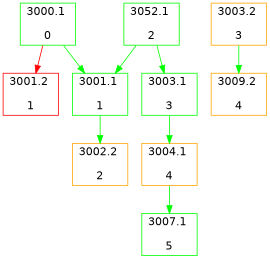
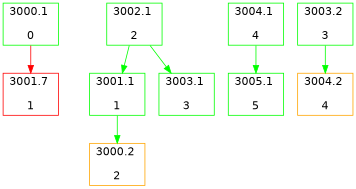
(152, 24) -> (134, 24)
(239, 24) -> (325, 24)
(72, 56) -> none
(31, 94) -> (31, 94)
(239, 94) -> (325, 94)
(169, 126) -> none
(100, 164) -> (117, 164)
(169, 164) -> (256, 24)
(169, 235) -> (256, 94)
